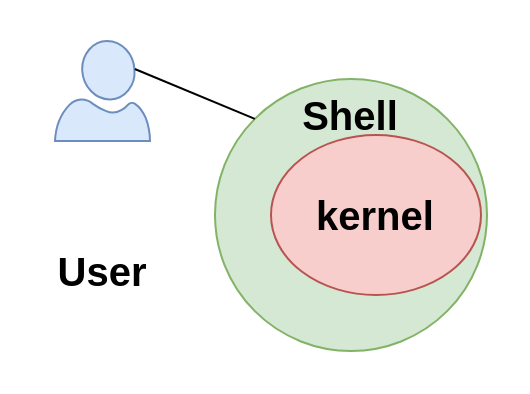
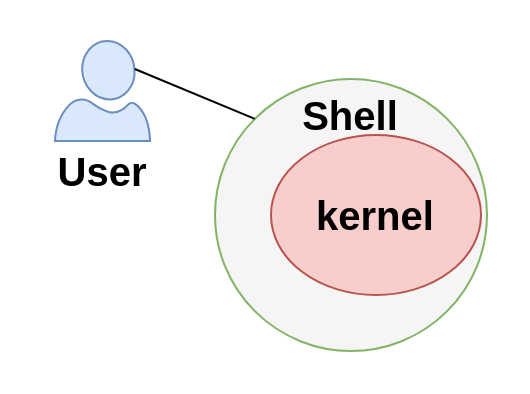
(351, 117) -> (351, 117)
(103, 271) -> (103, 171)
